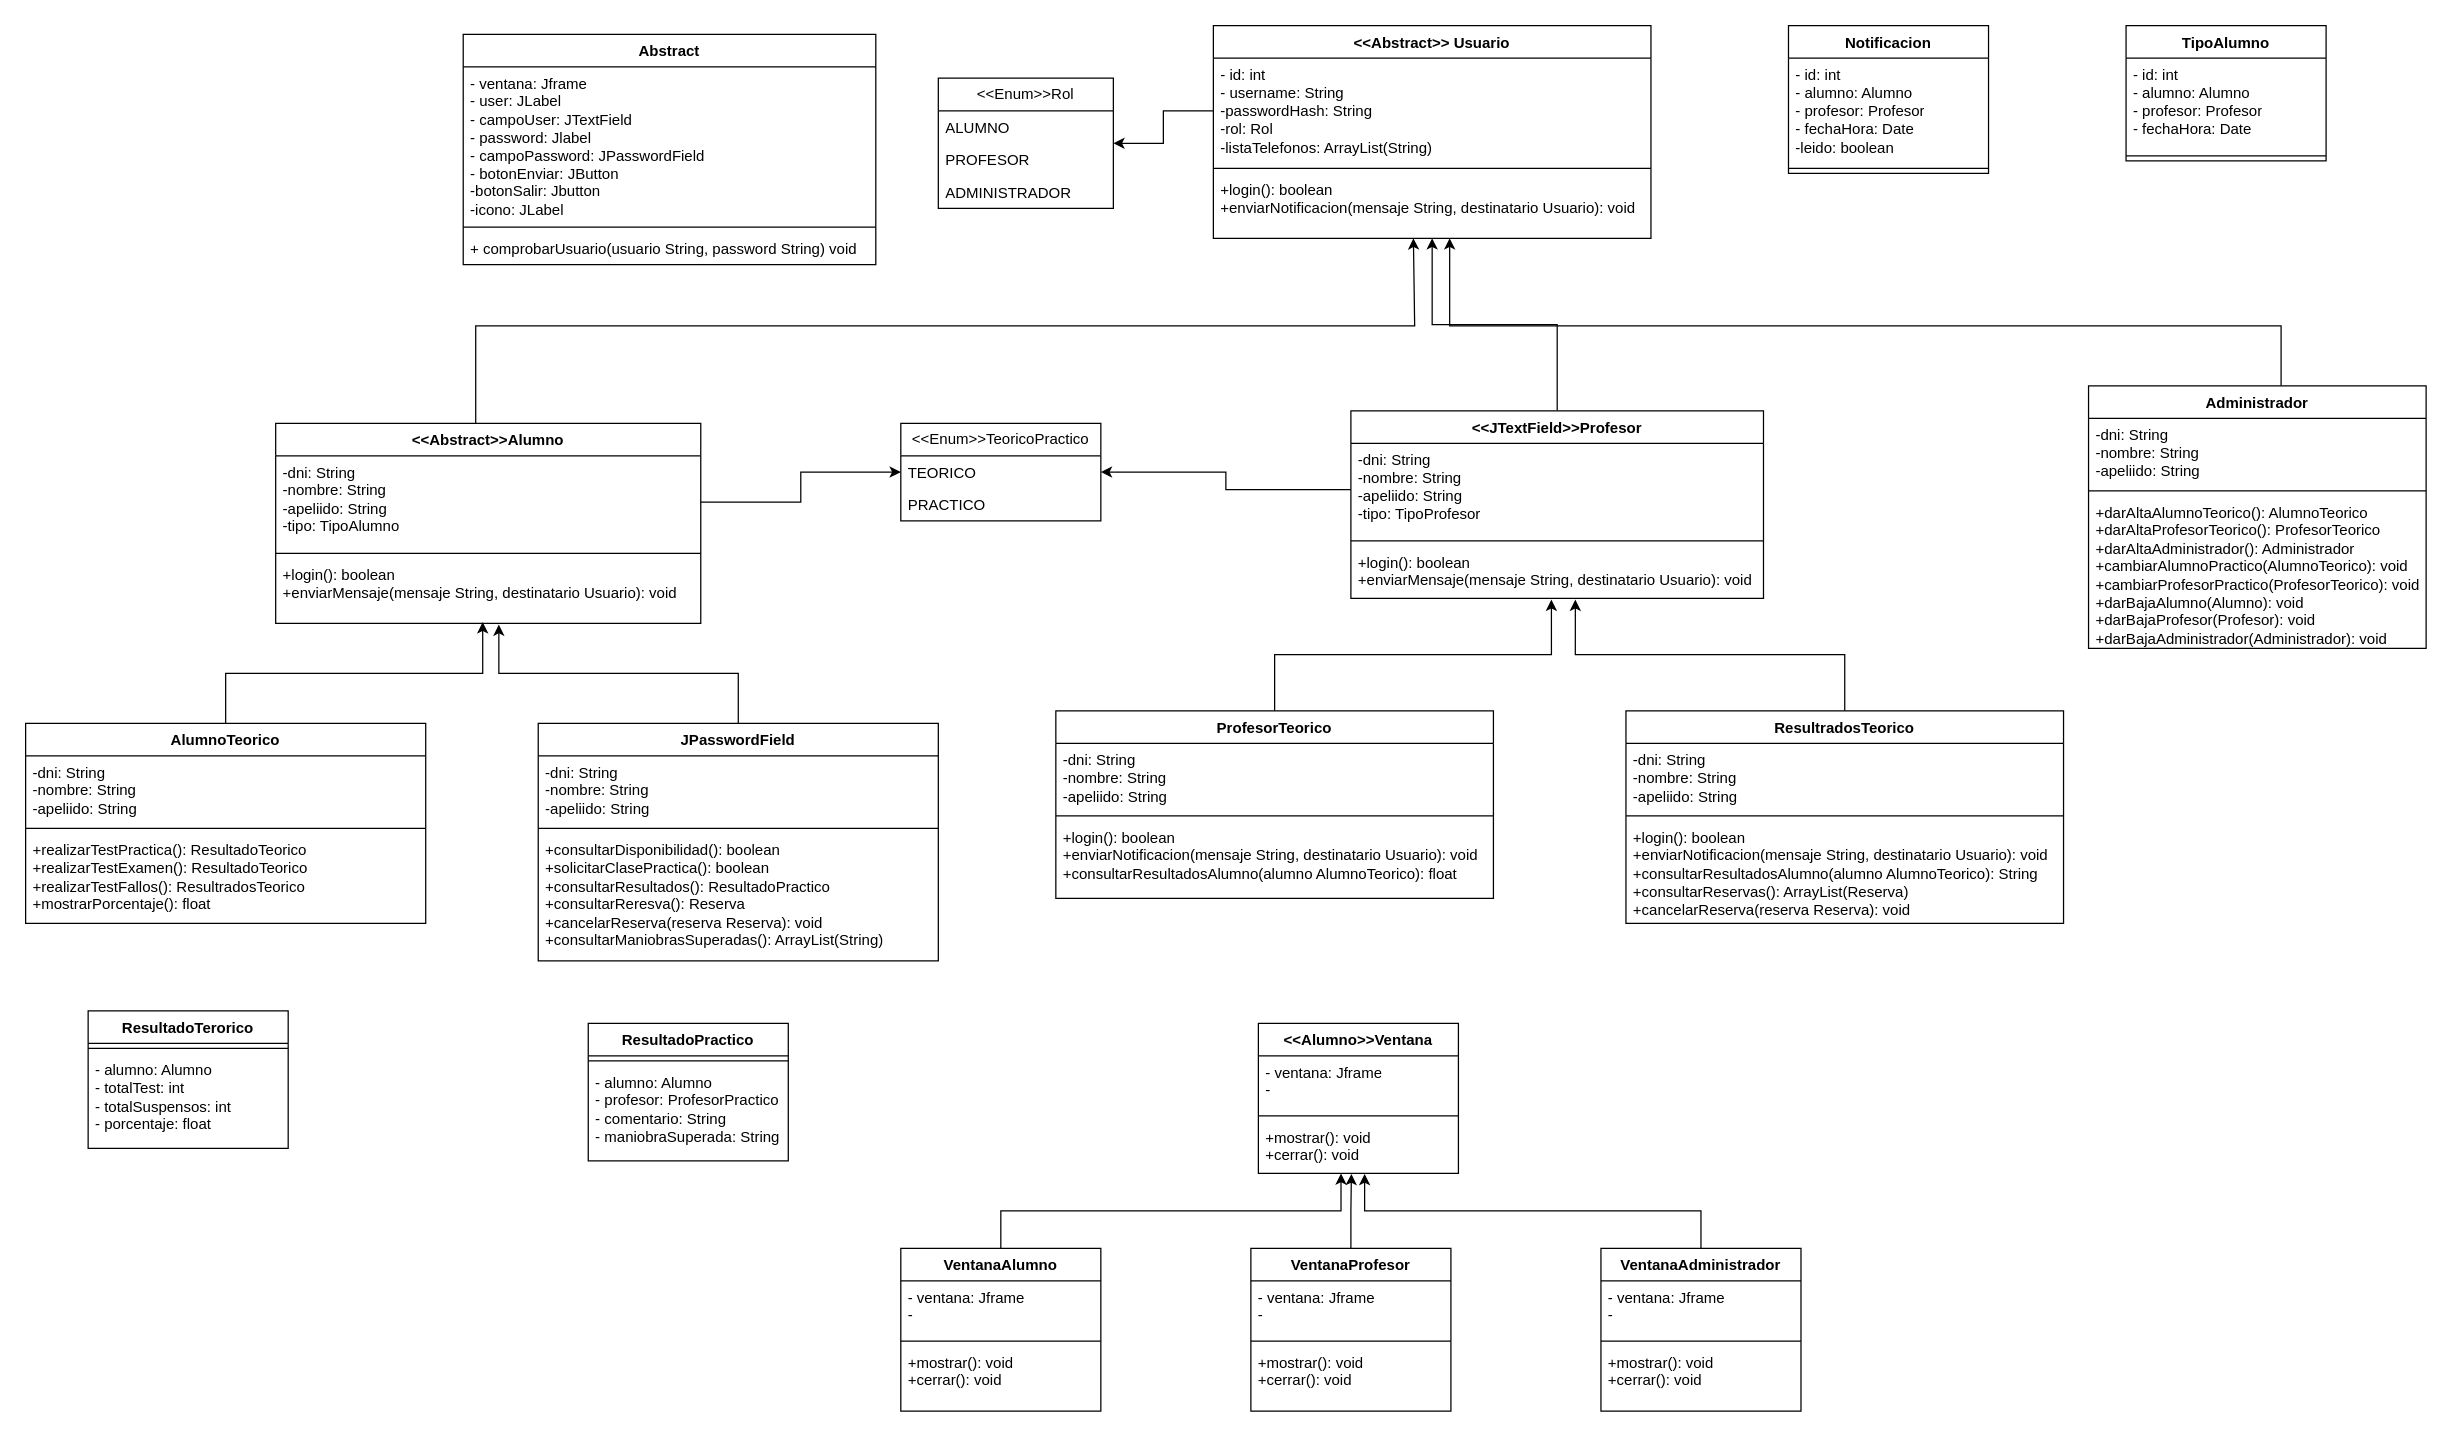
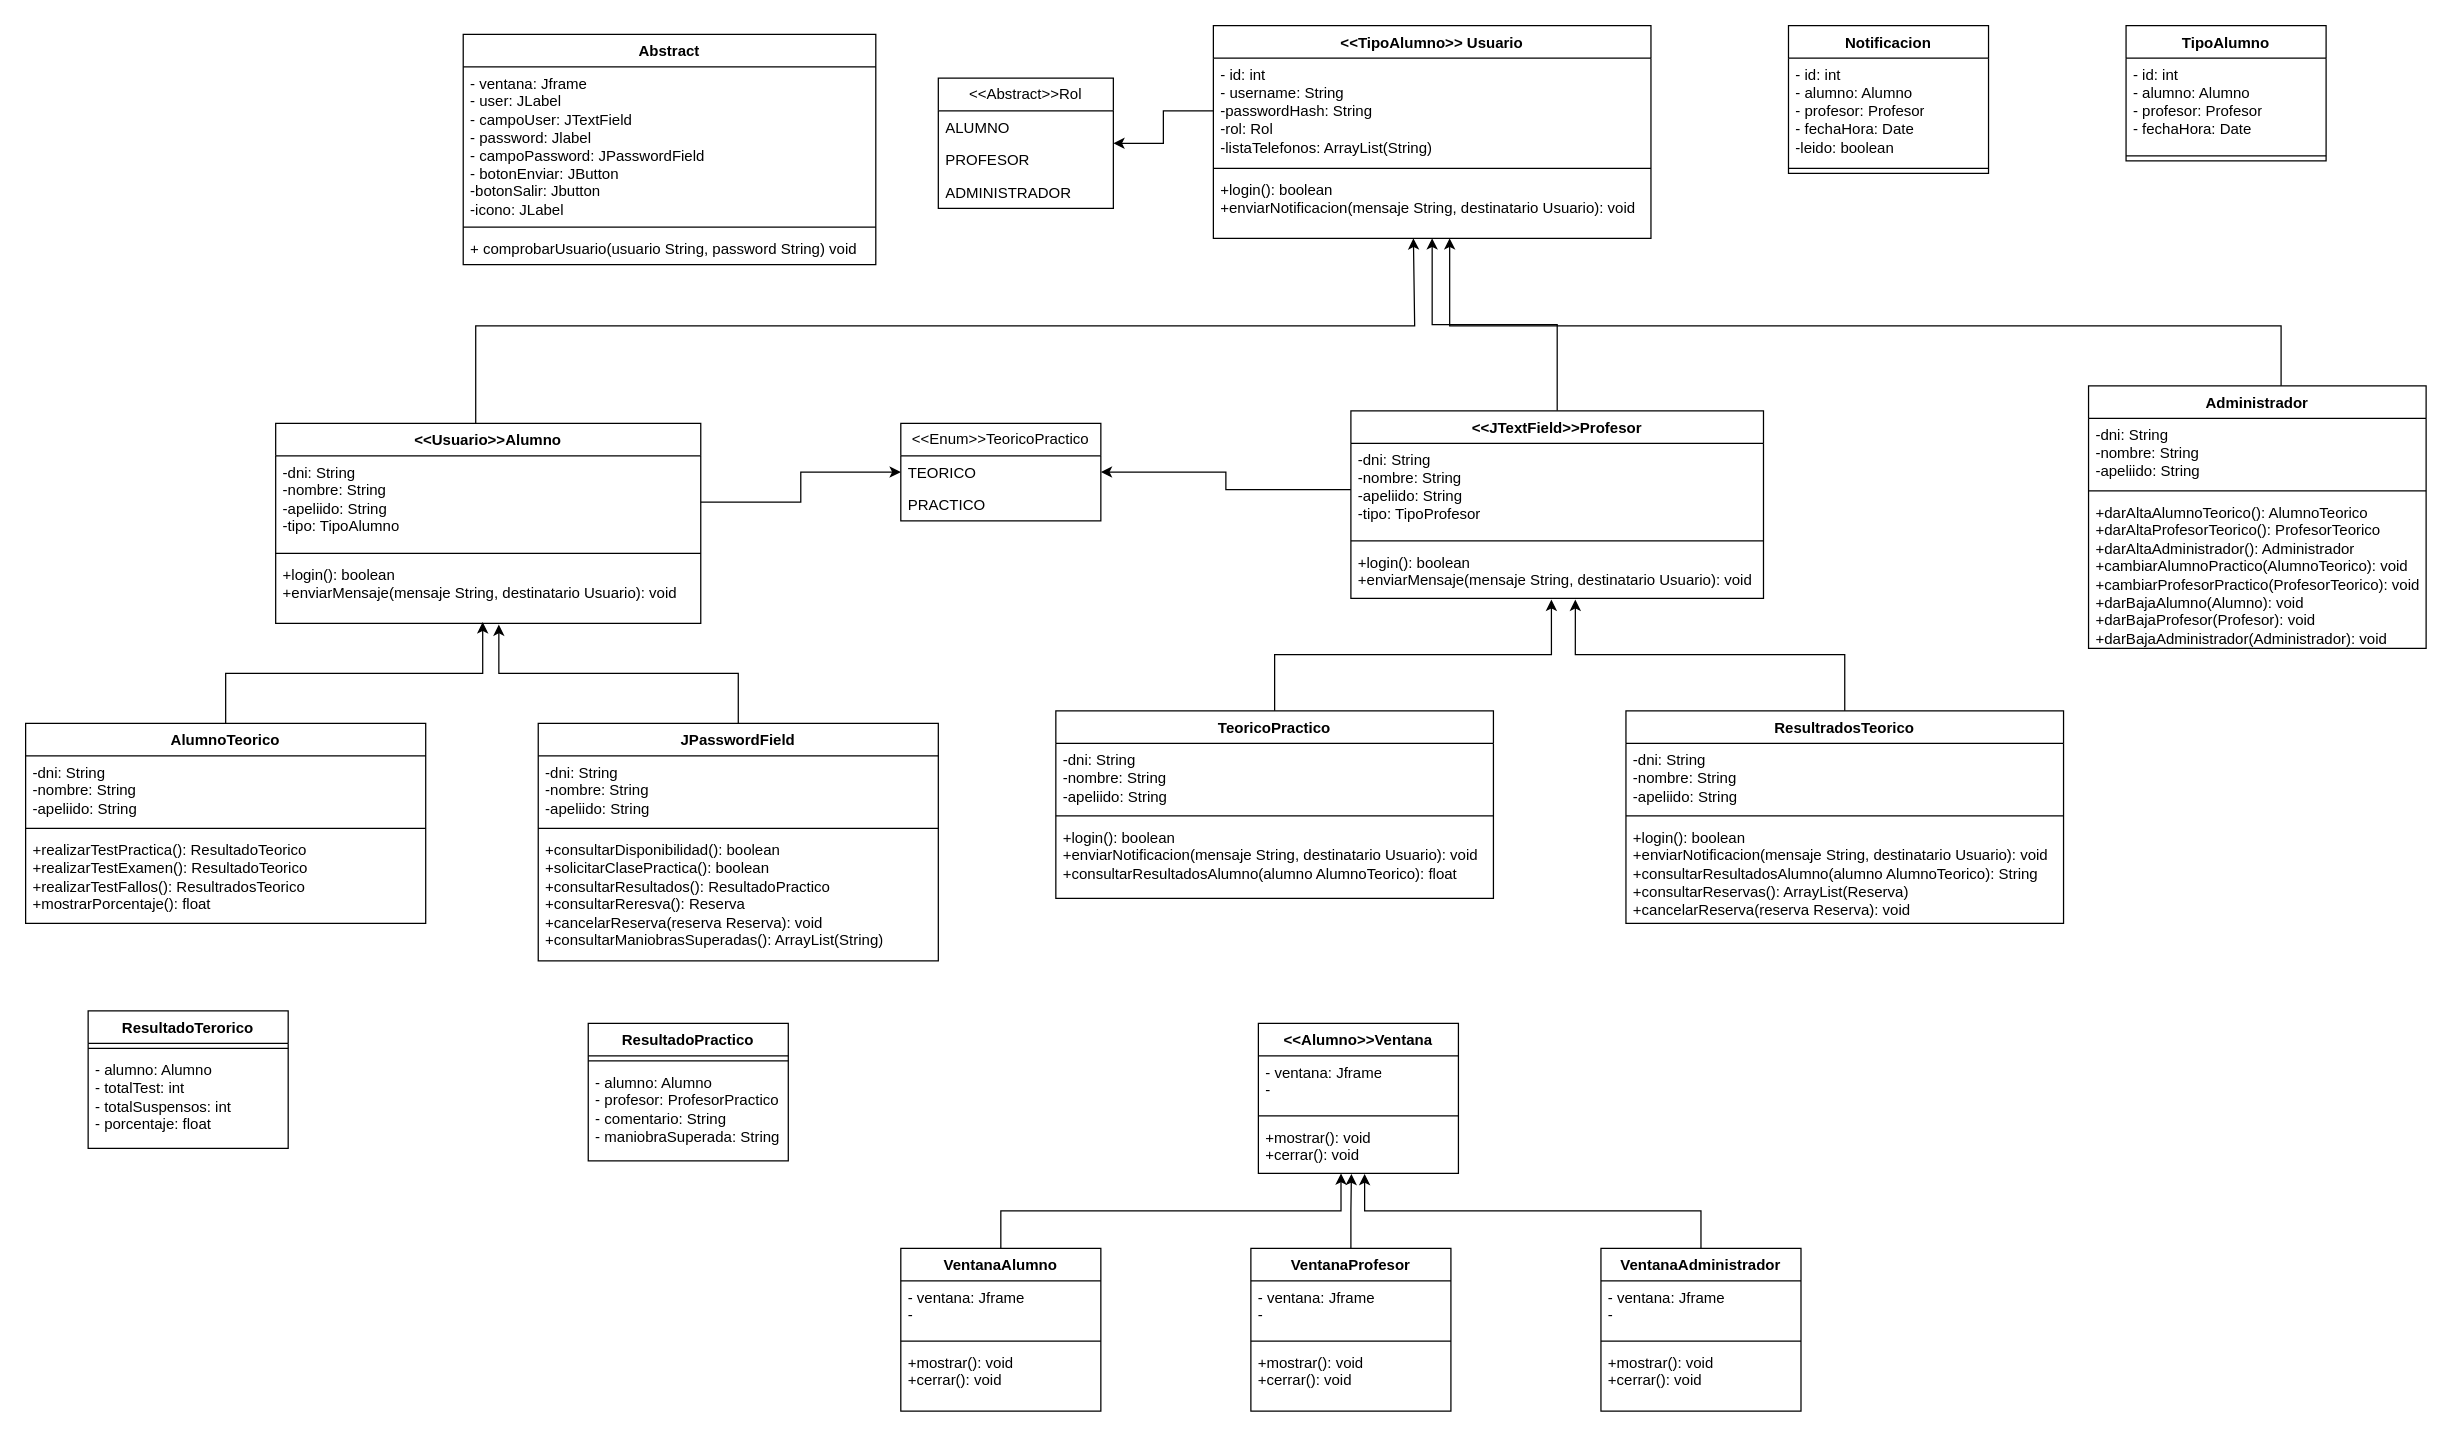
(1432, 43) -> (1432, 43)
(1026, 94) -> (1026, 94)
(488, 441) -> (488, 441)
(1274, 728) -> (1274, 728)
